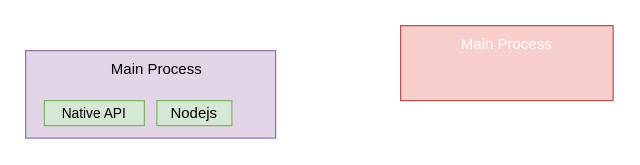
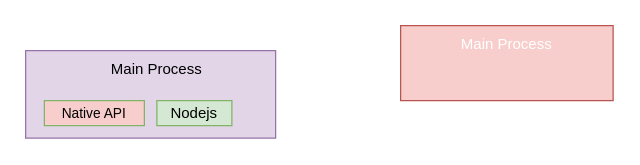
(94, 113) -> (94, 113)
